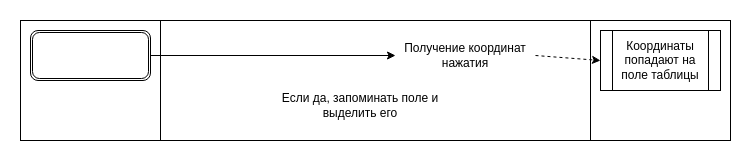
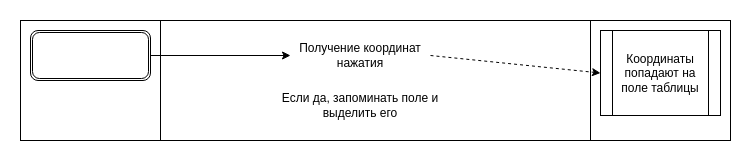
(466, 56) -> (361, 56)
(661, 61) -> (661, 73)
